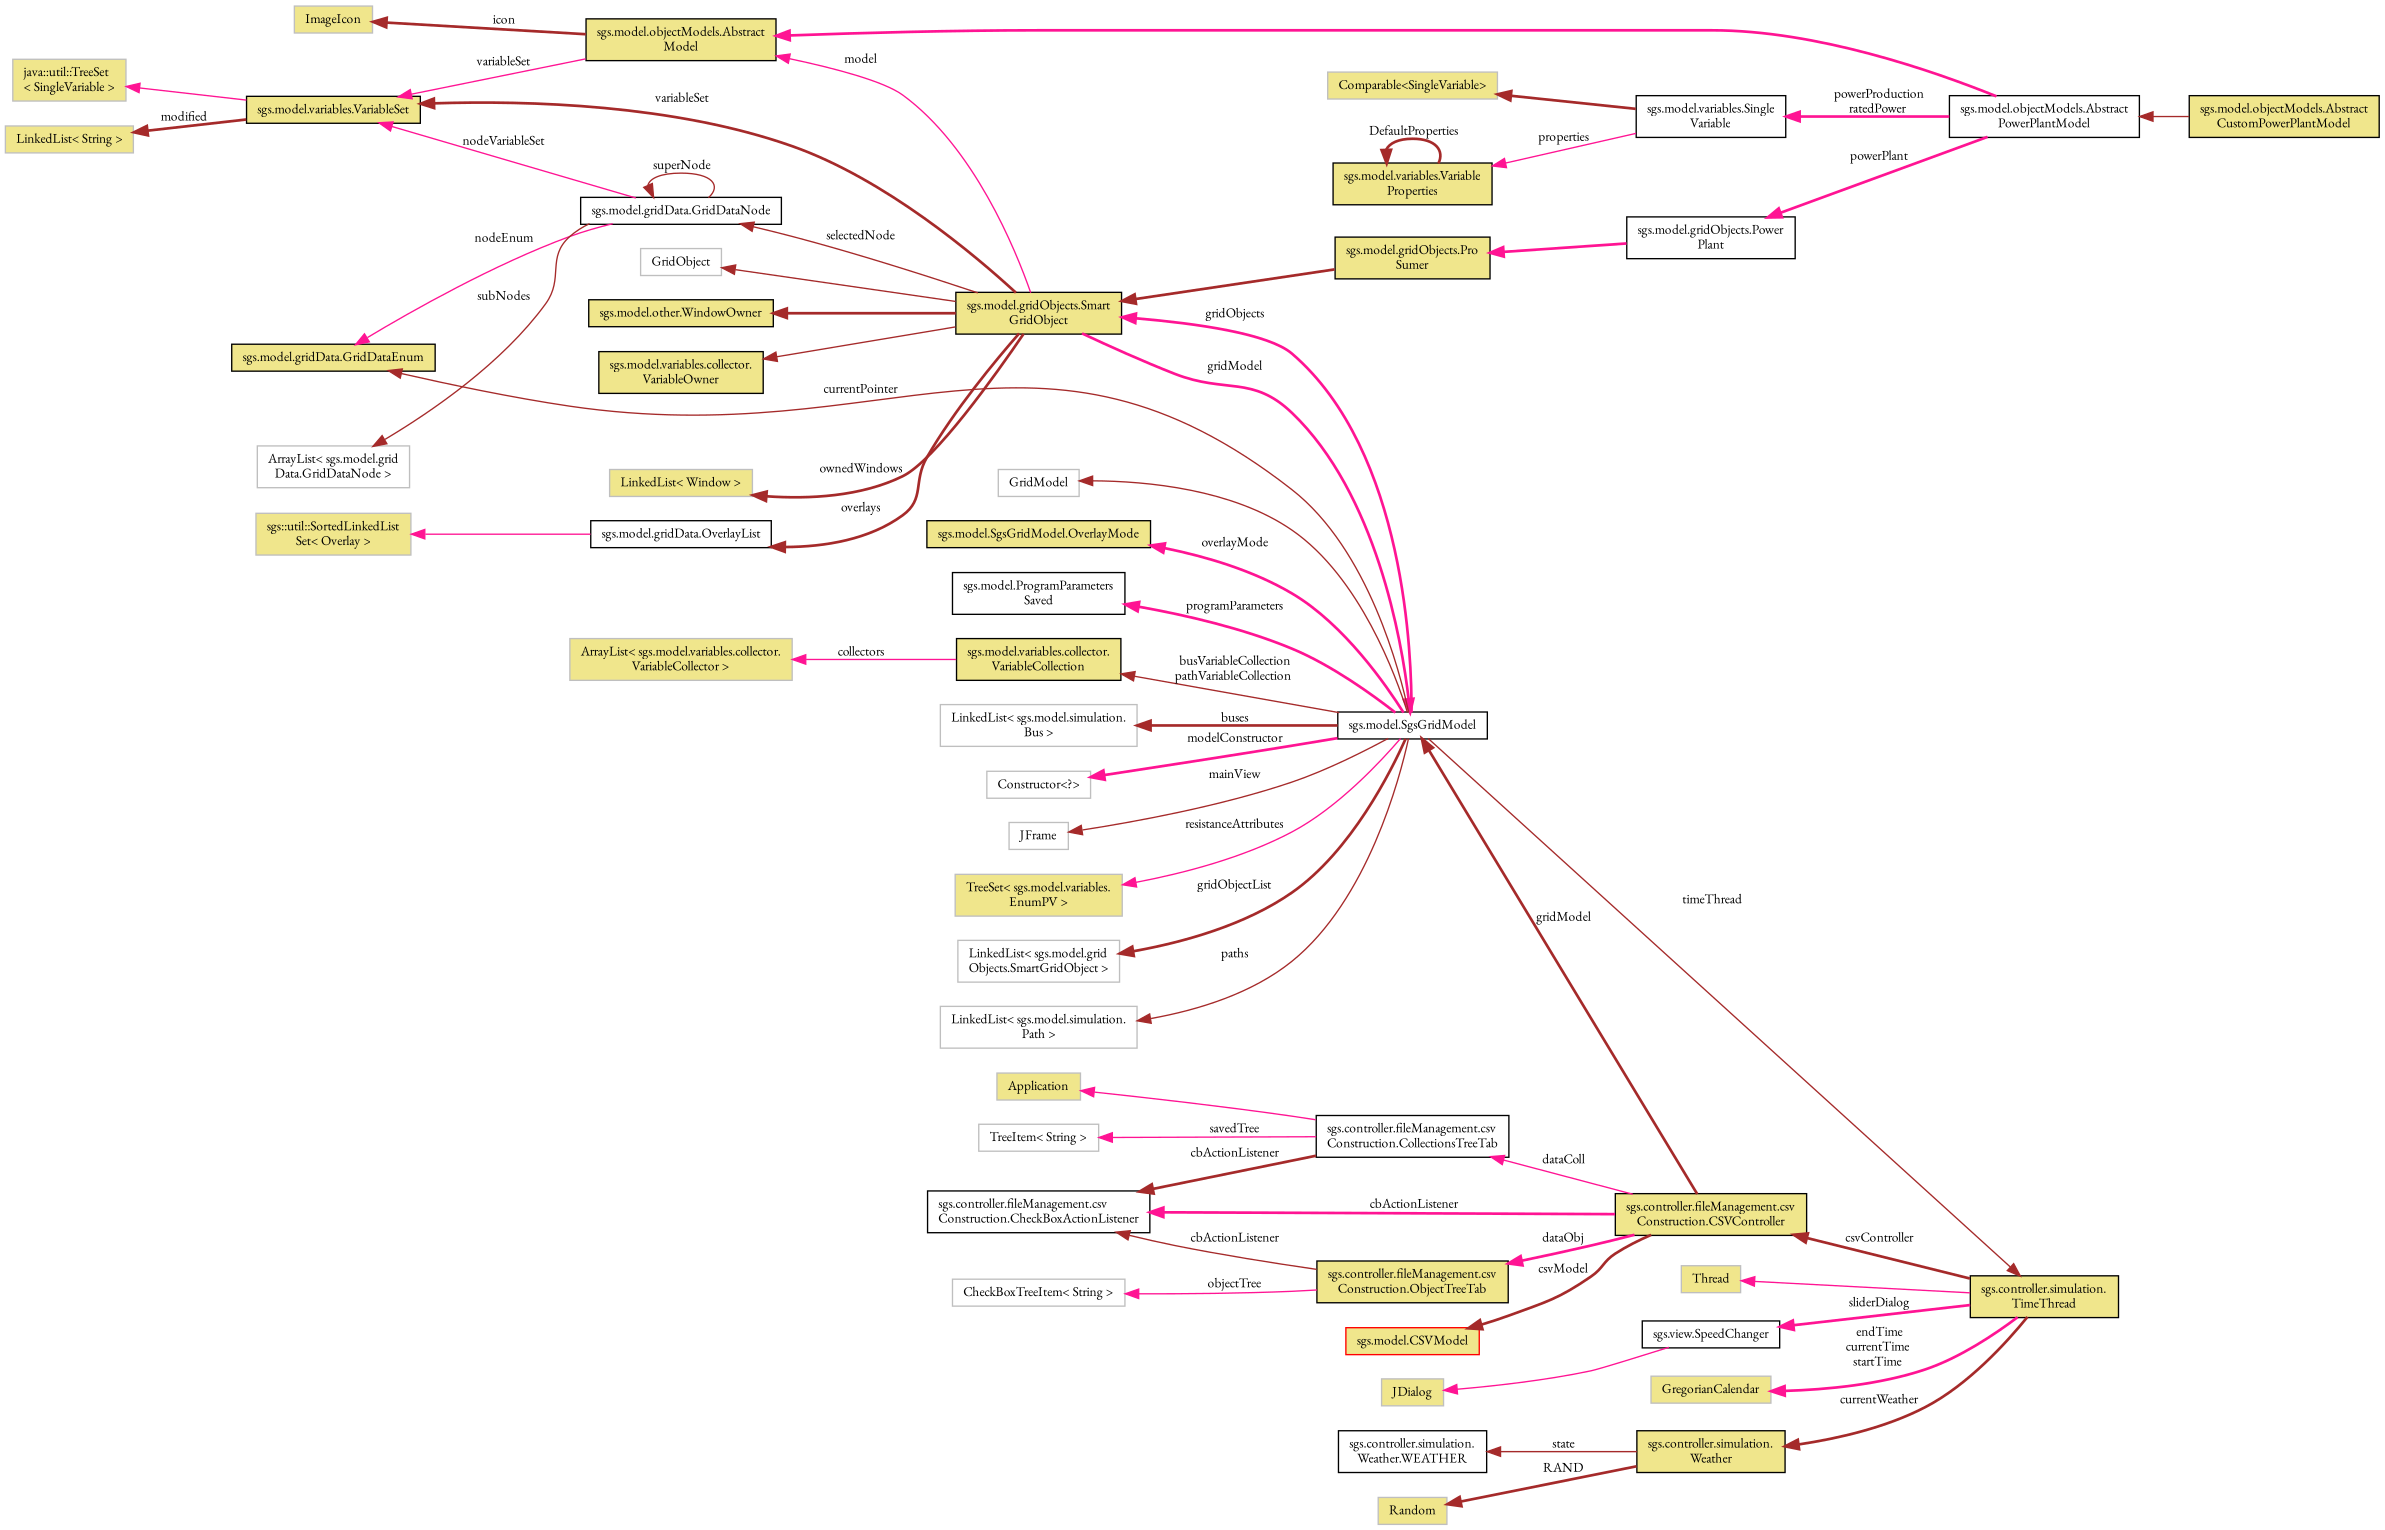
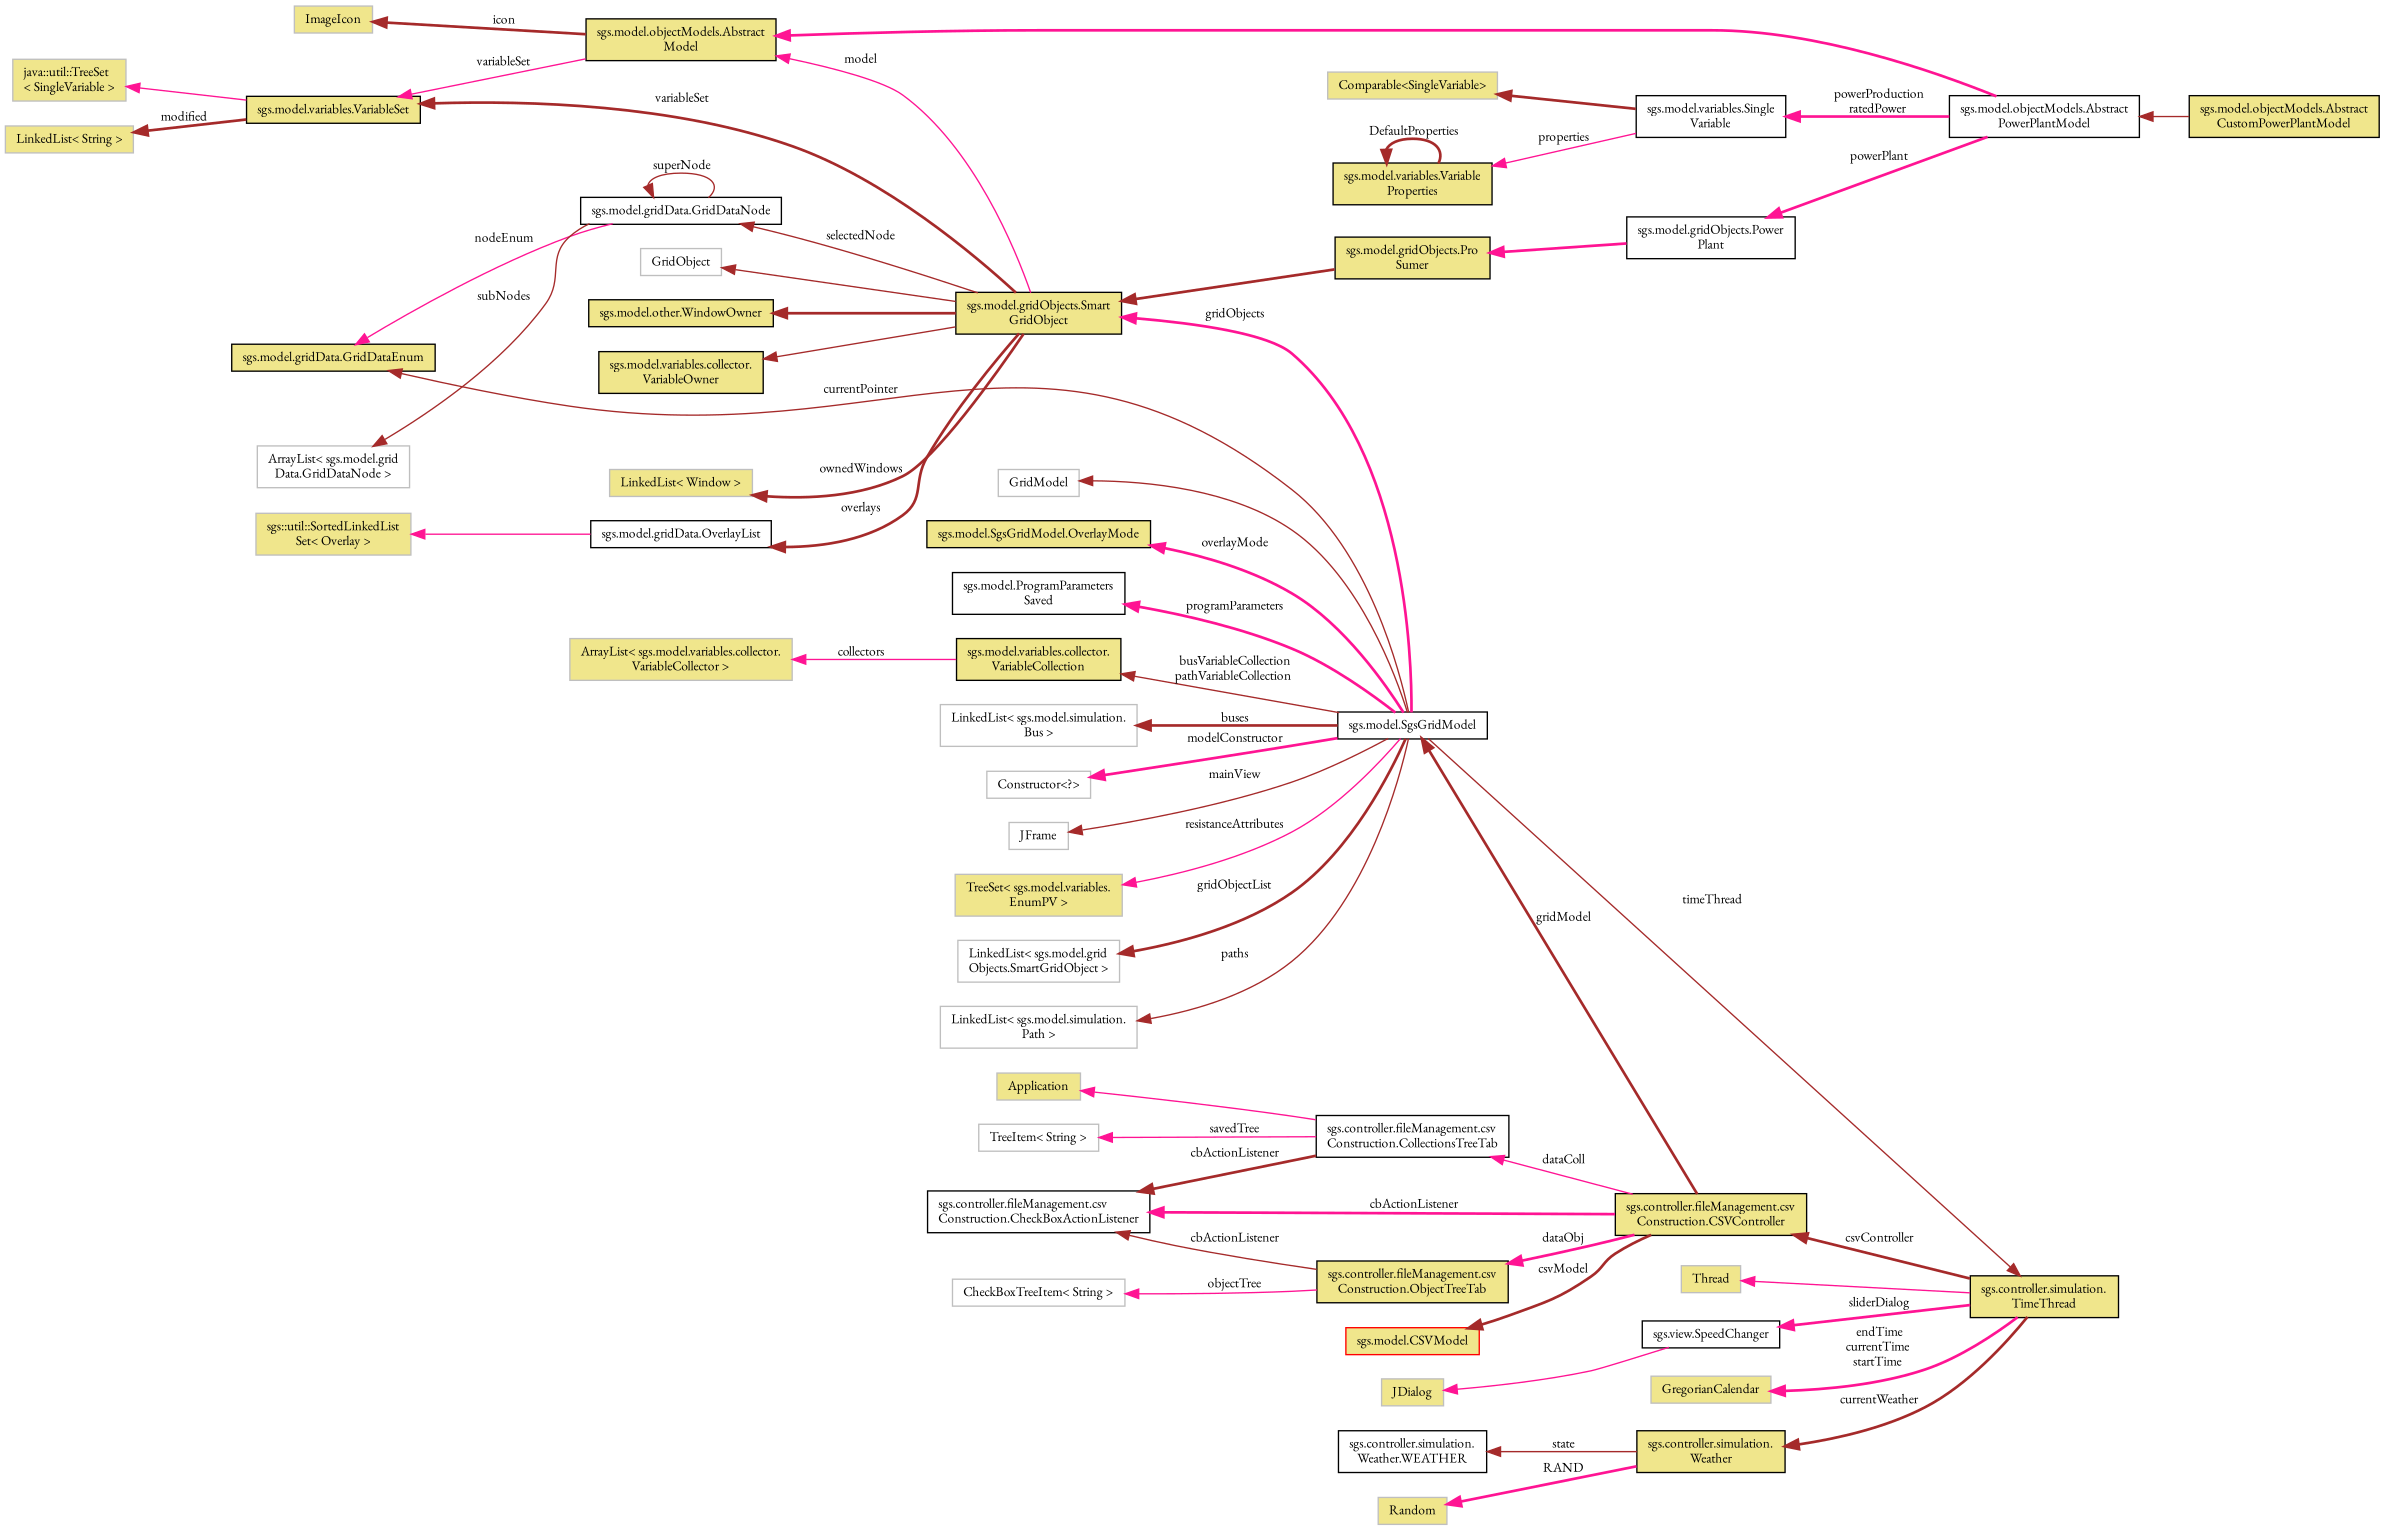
(514, 162) -> none
(1321, 446) -> none
(1549, 1484) -> (1549, 1484)
